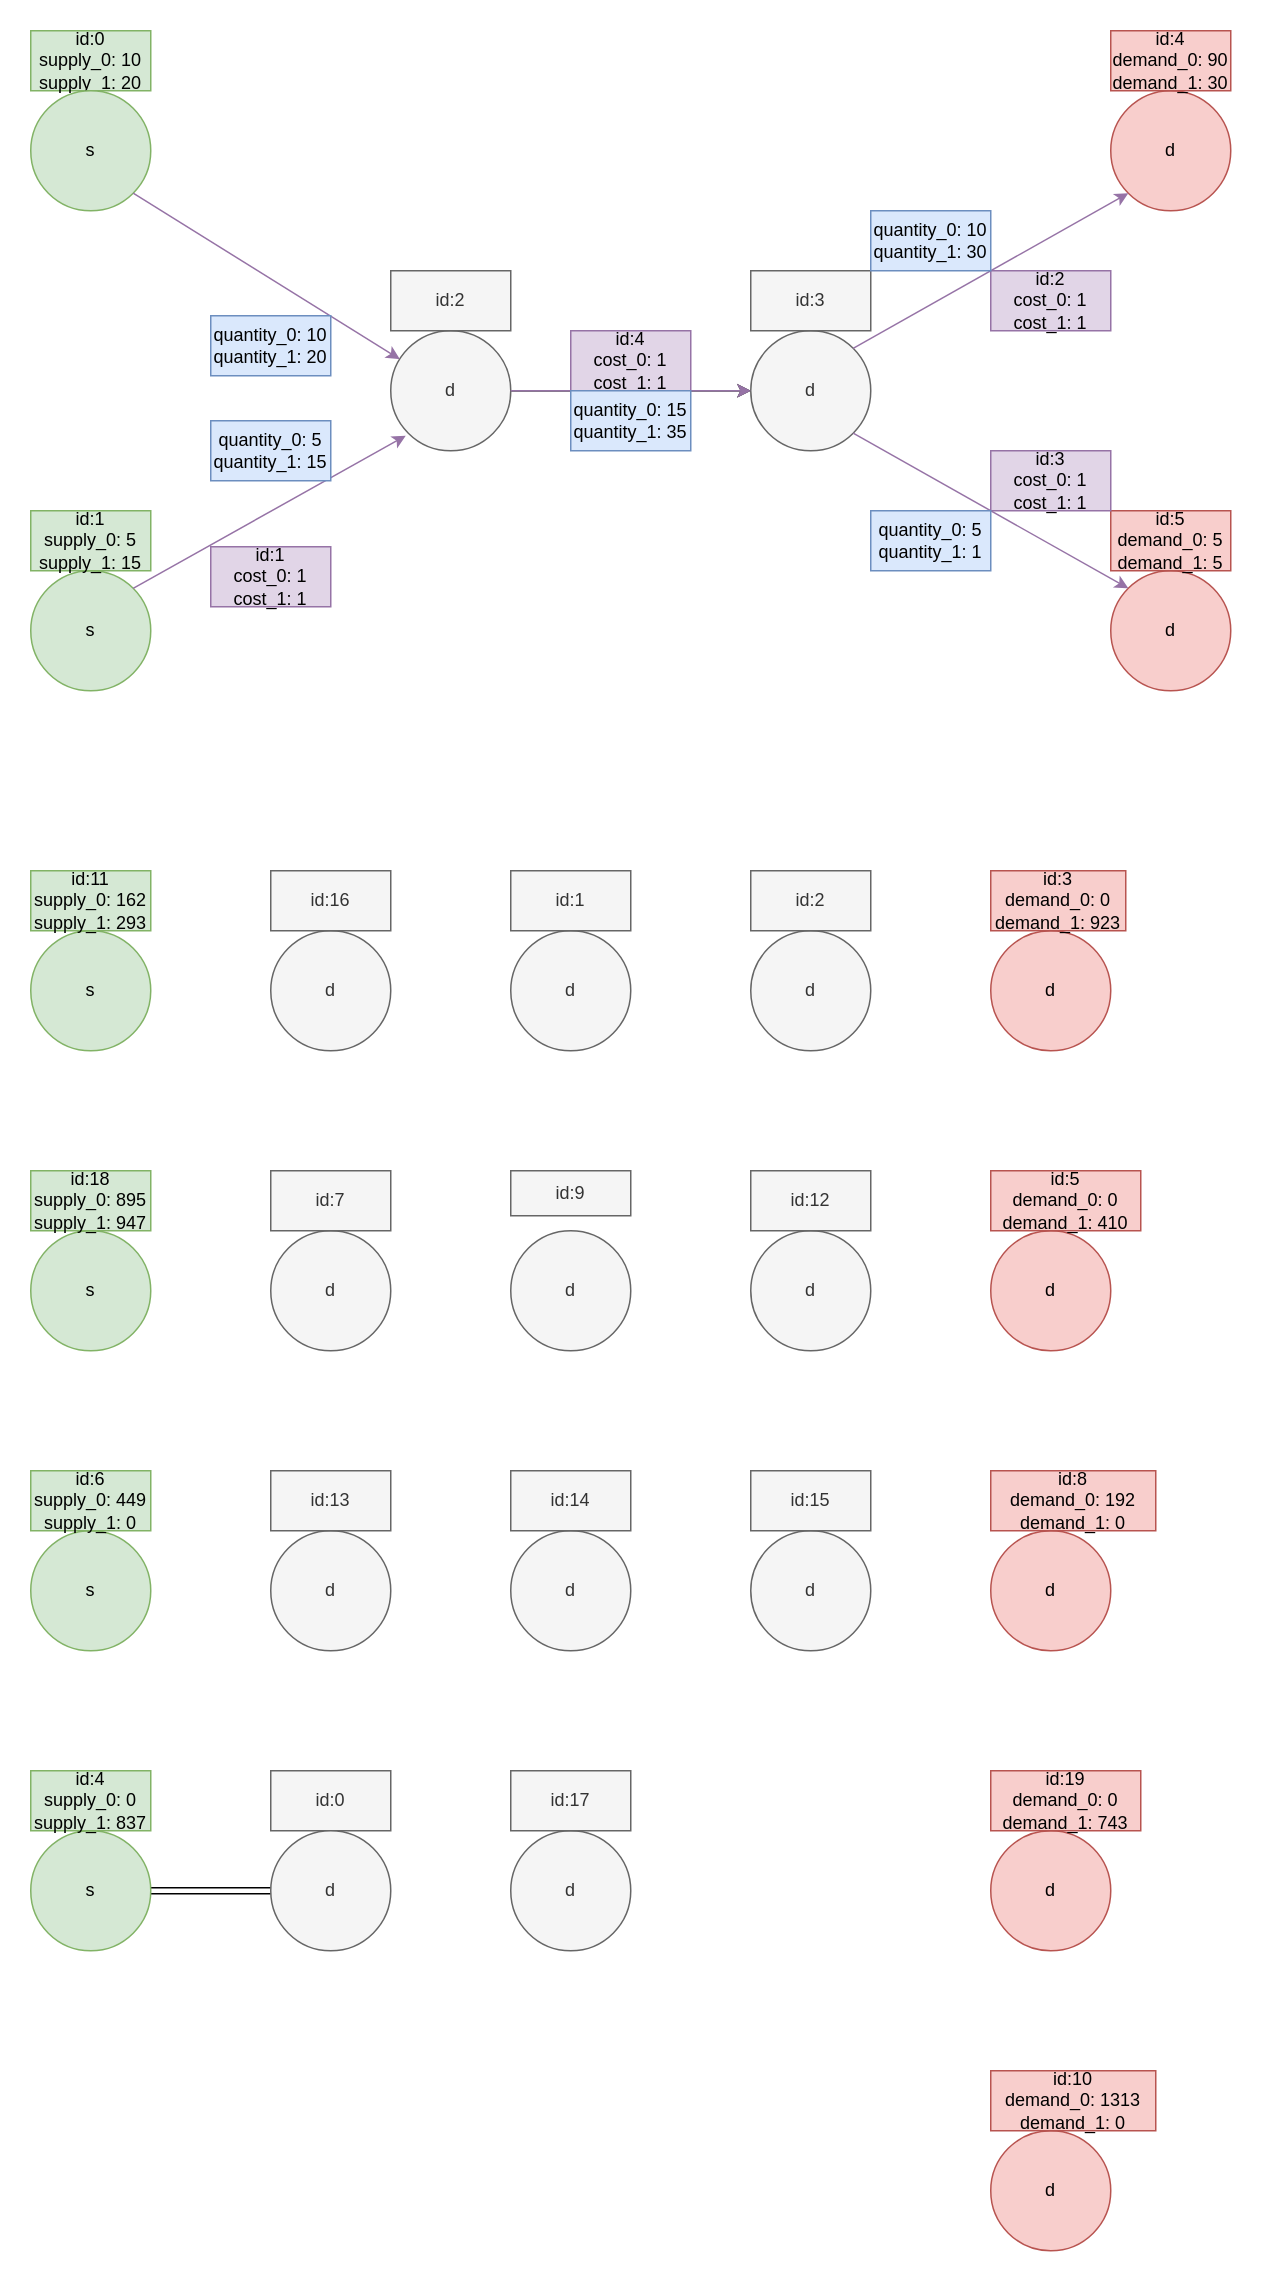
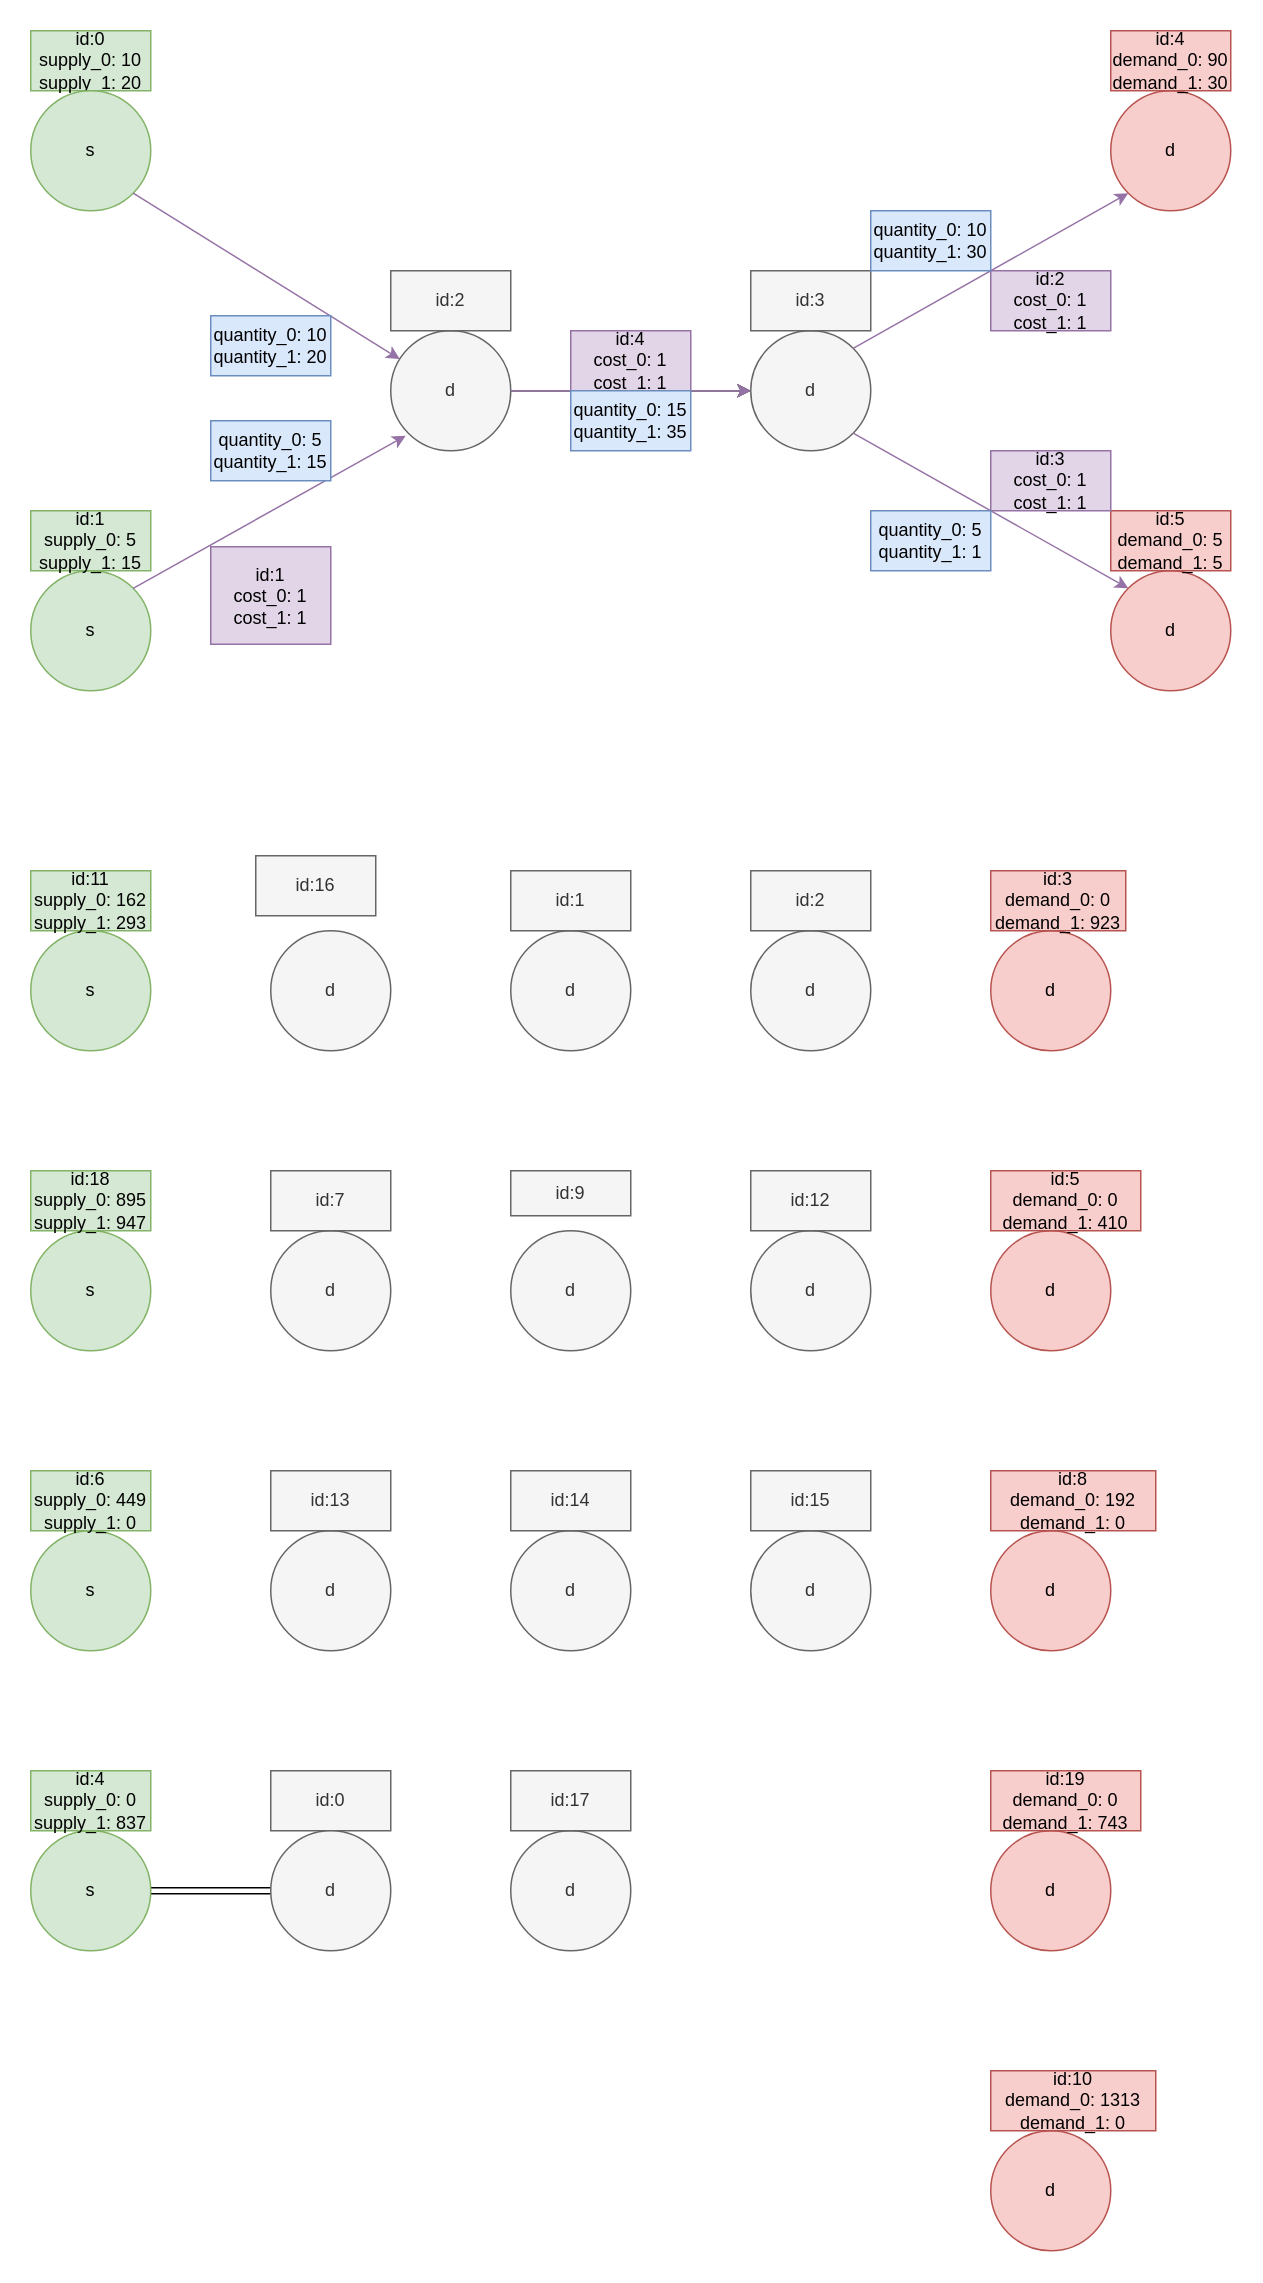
(271, 577) -> (271, 596)
(331, 901) -> (316, 886)
